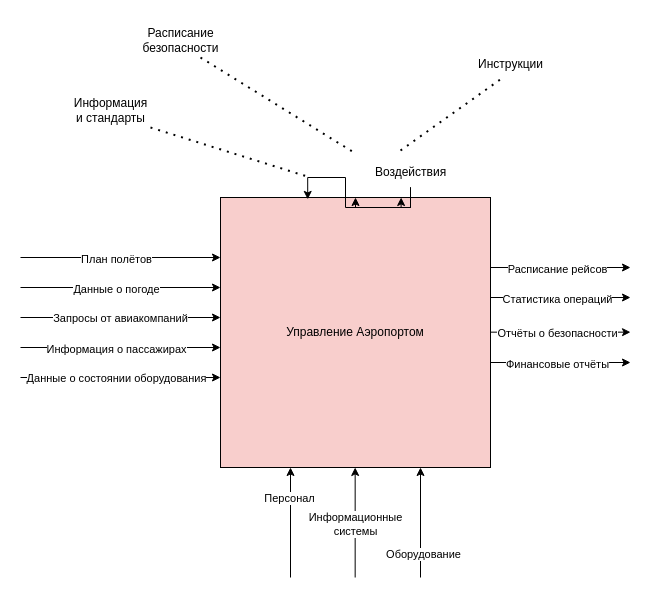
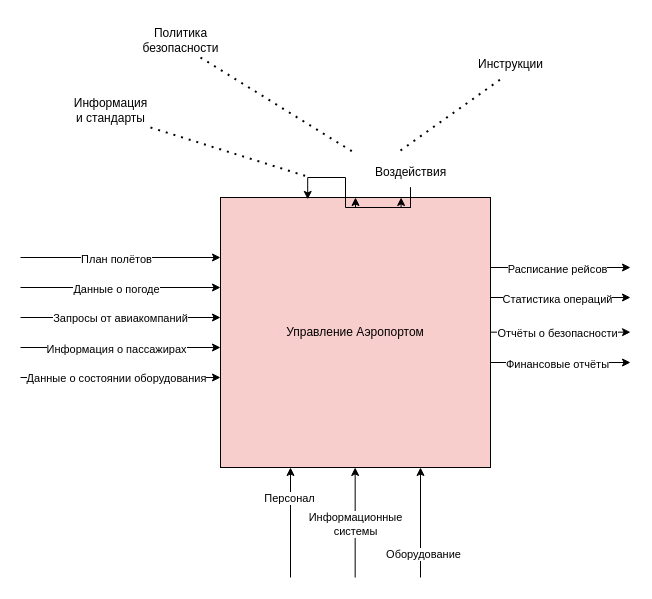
(181, 41) -> (181, 41)
